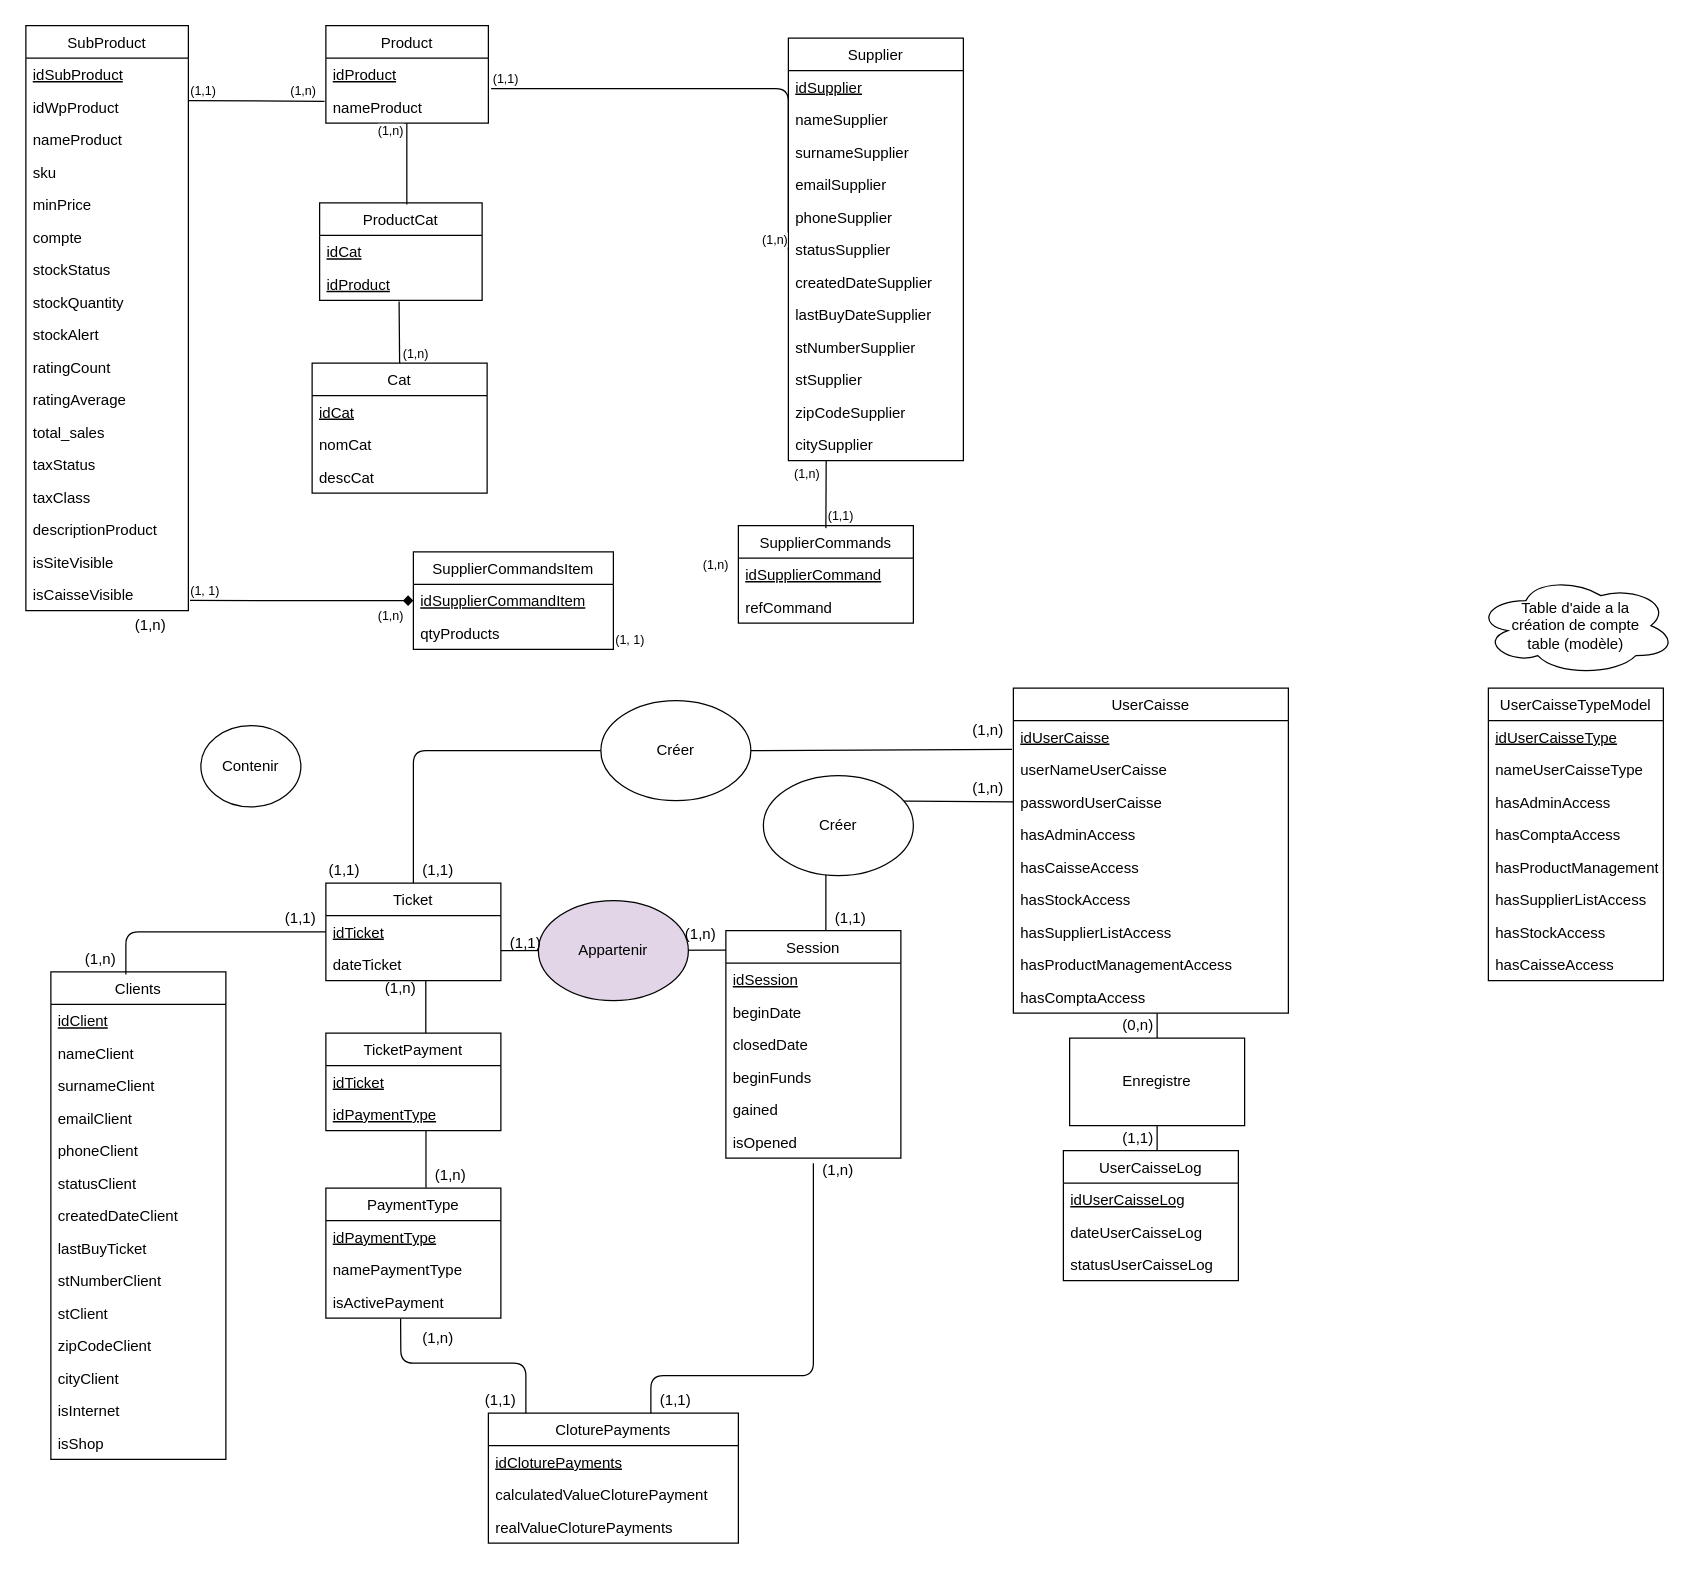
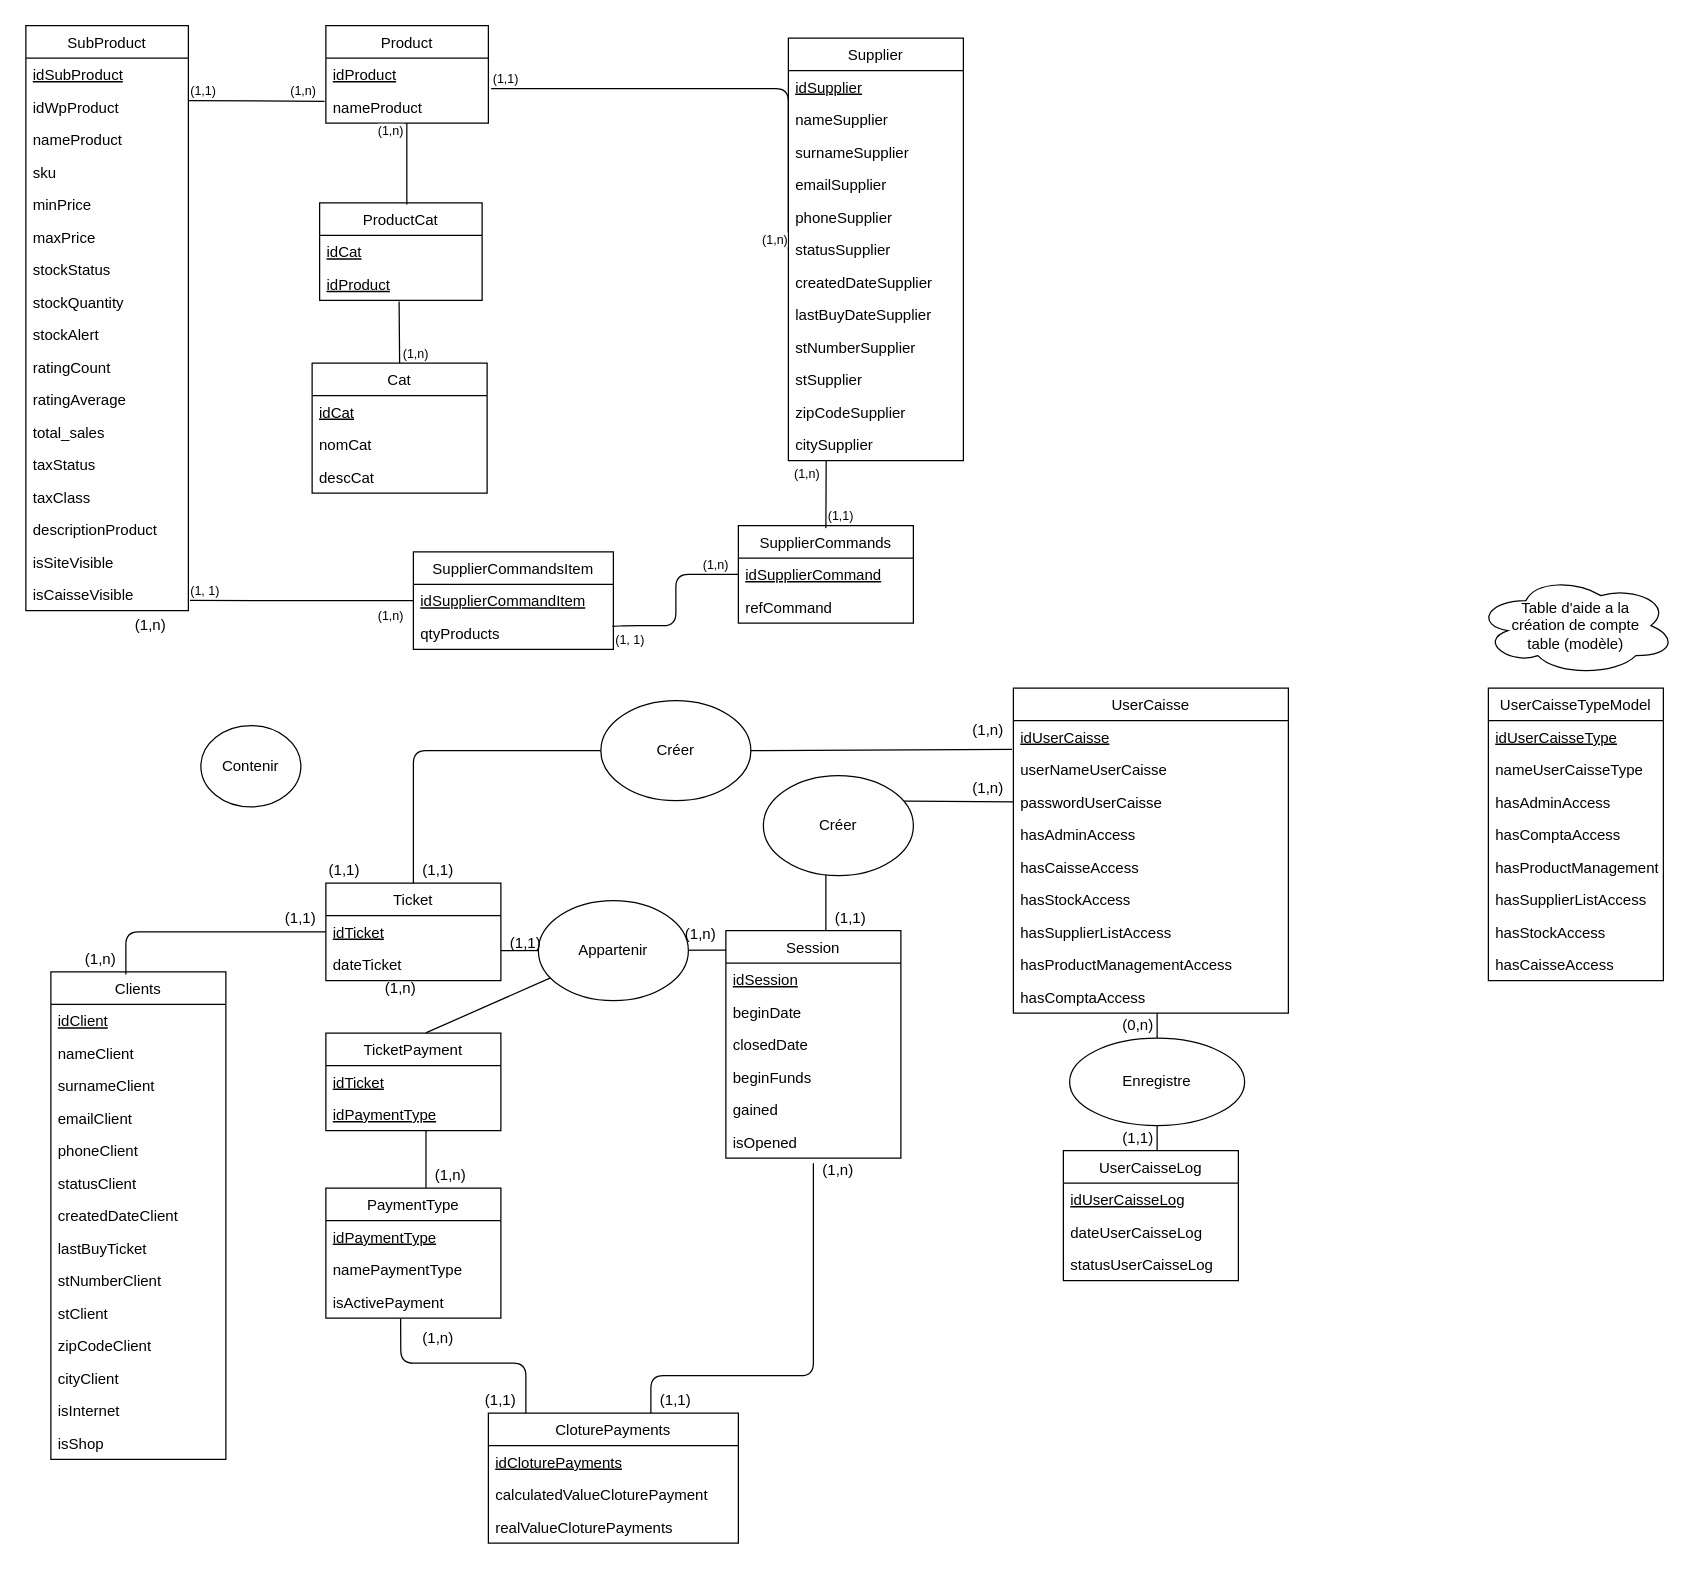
(58, 238) -> (64, 238)
none -> (676, 598)
(402, 601) -> (407, 601)
(613, 951) -> (613, 951)
(426, 1006) -> (490, 1005)
(1157, 1082) -> (1157, 1082)
